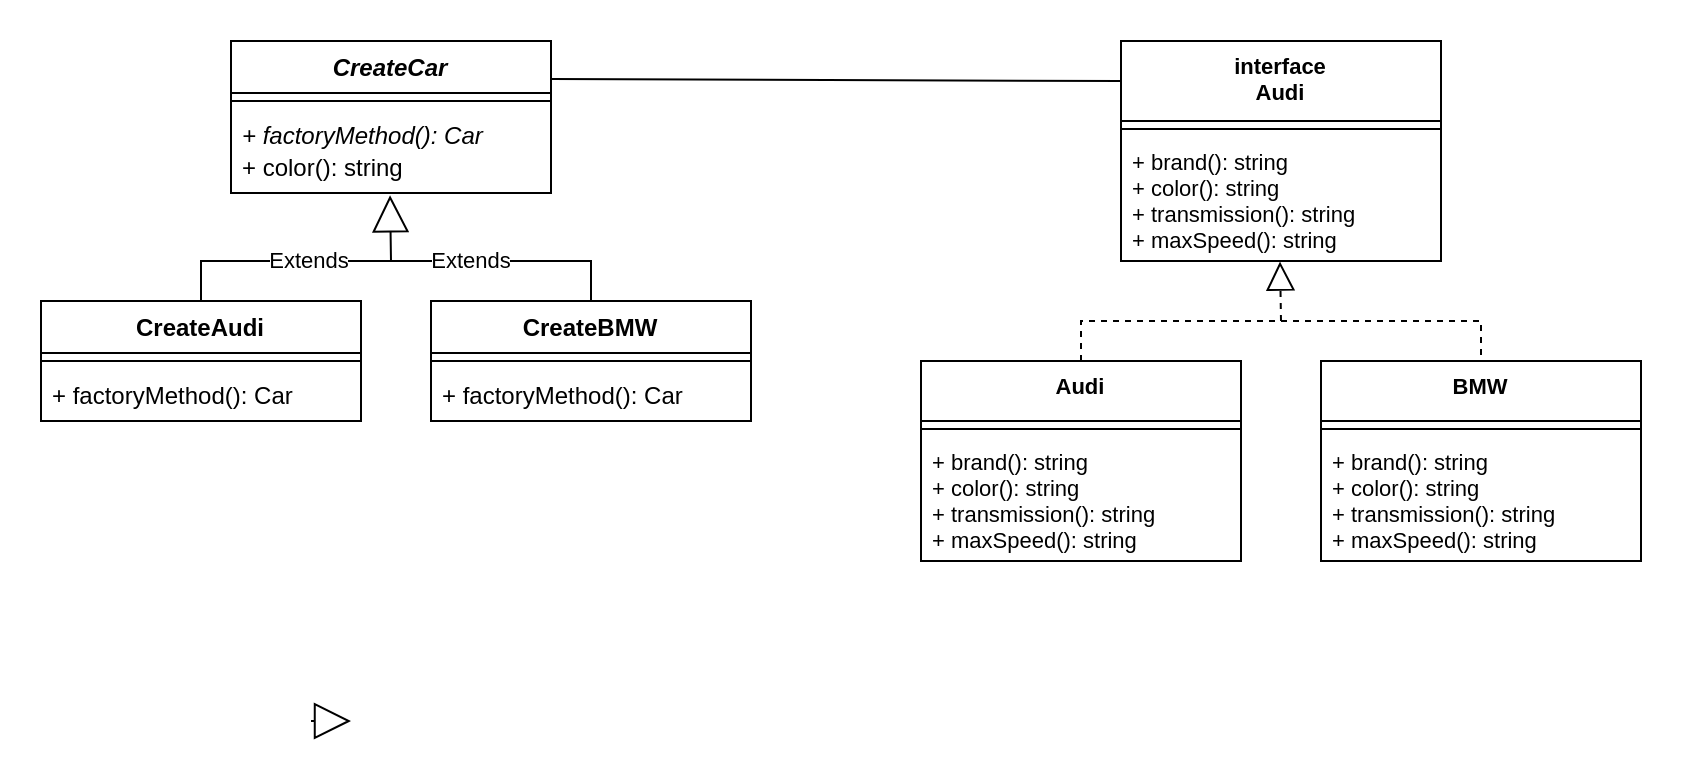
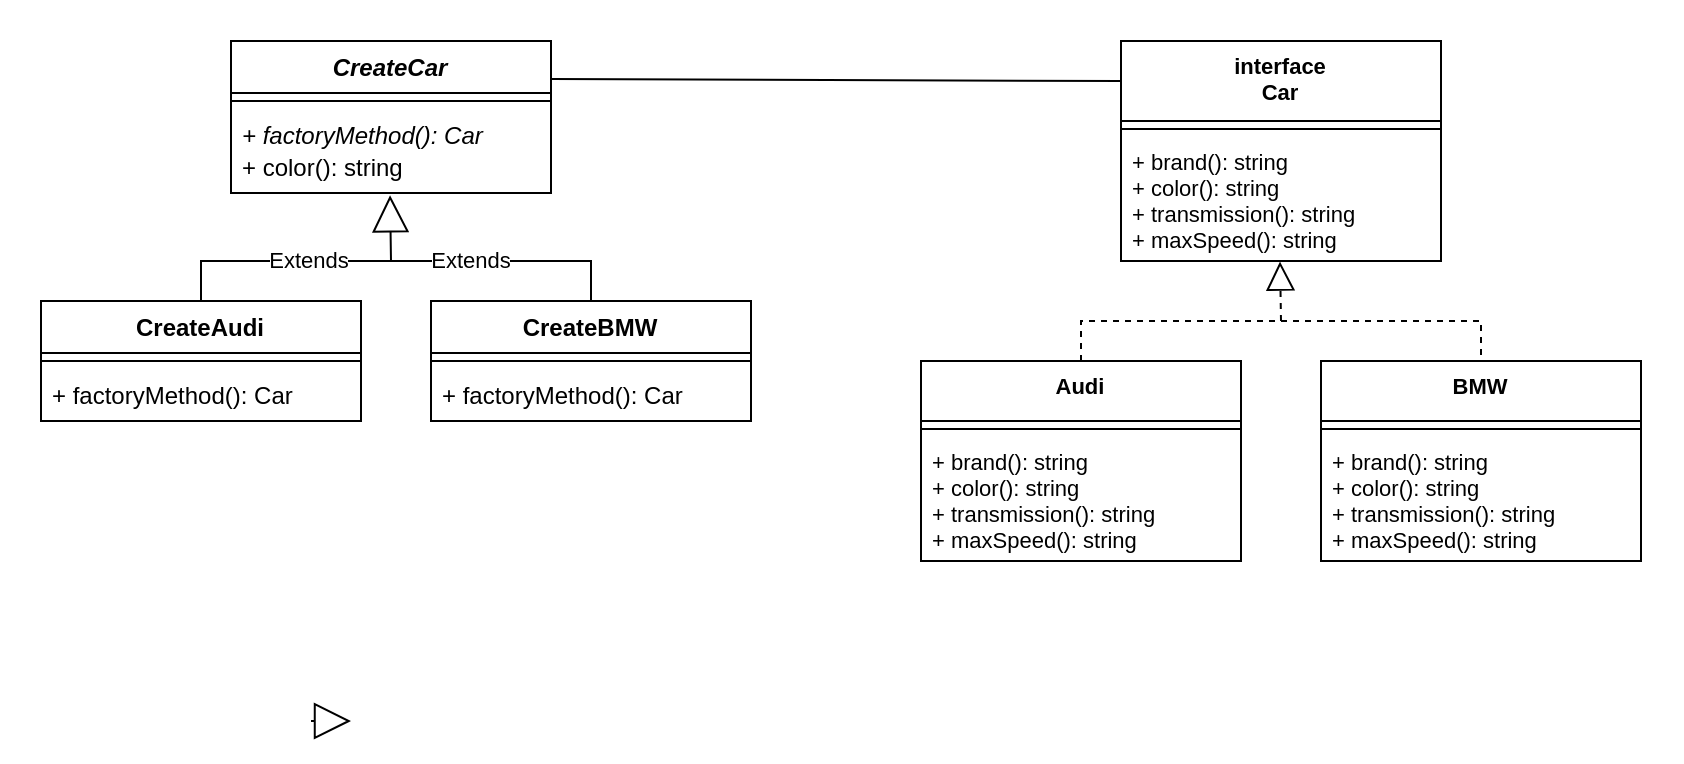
(1280, 67) -> (1280, 67)
